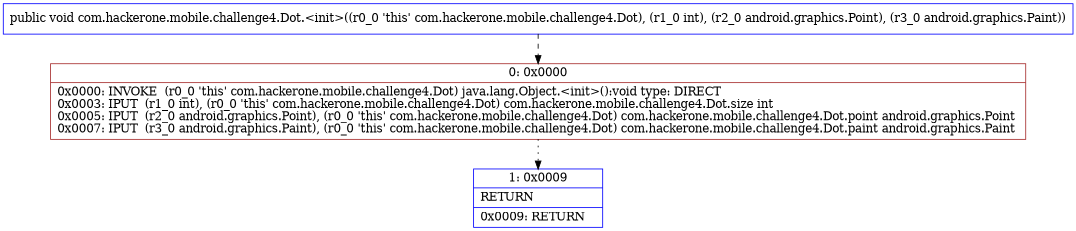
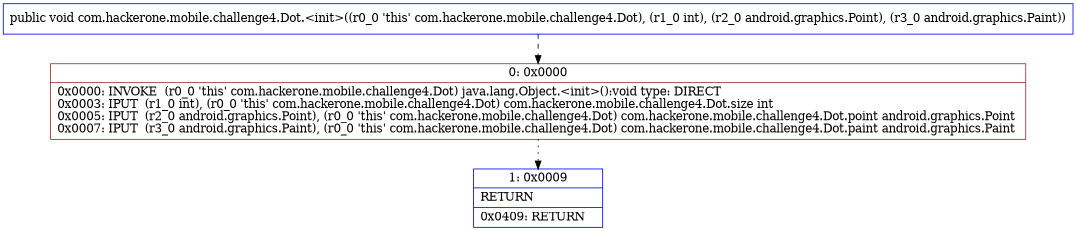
(538, 217) -> (538, 217)
